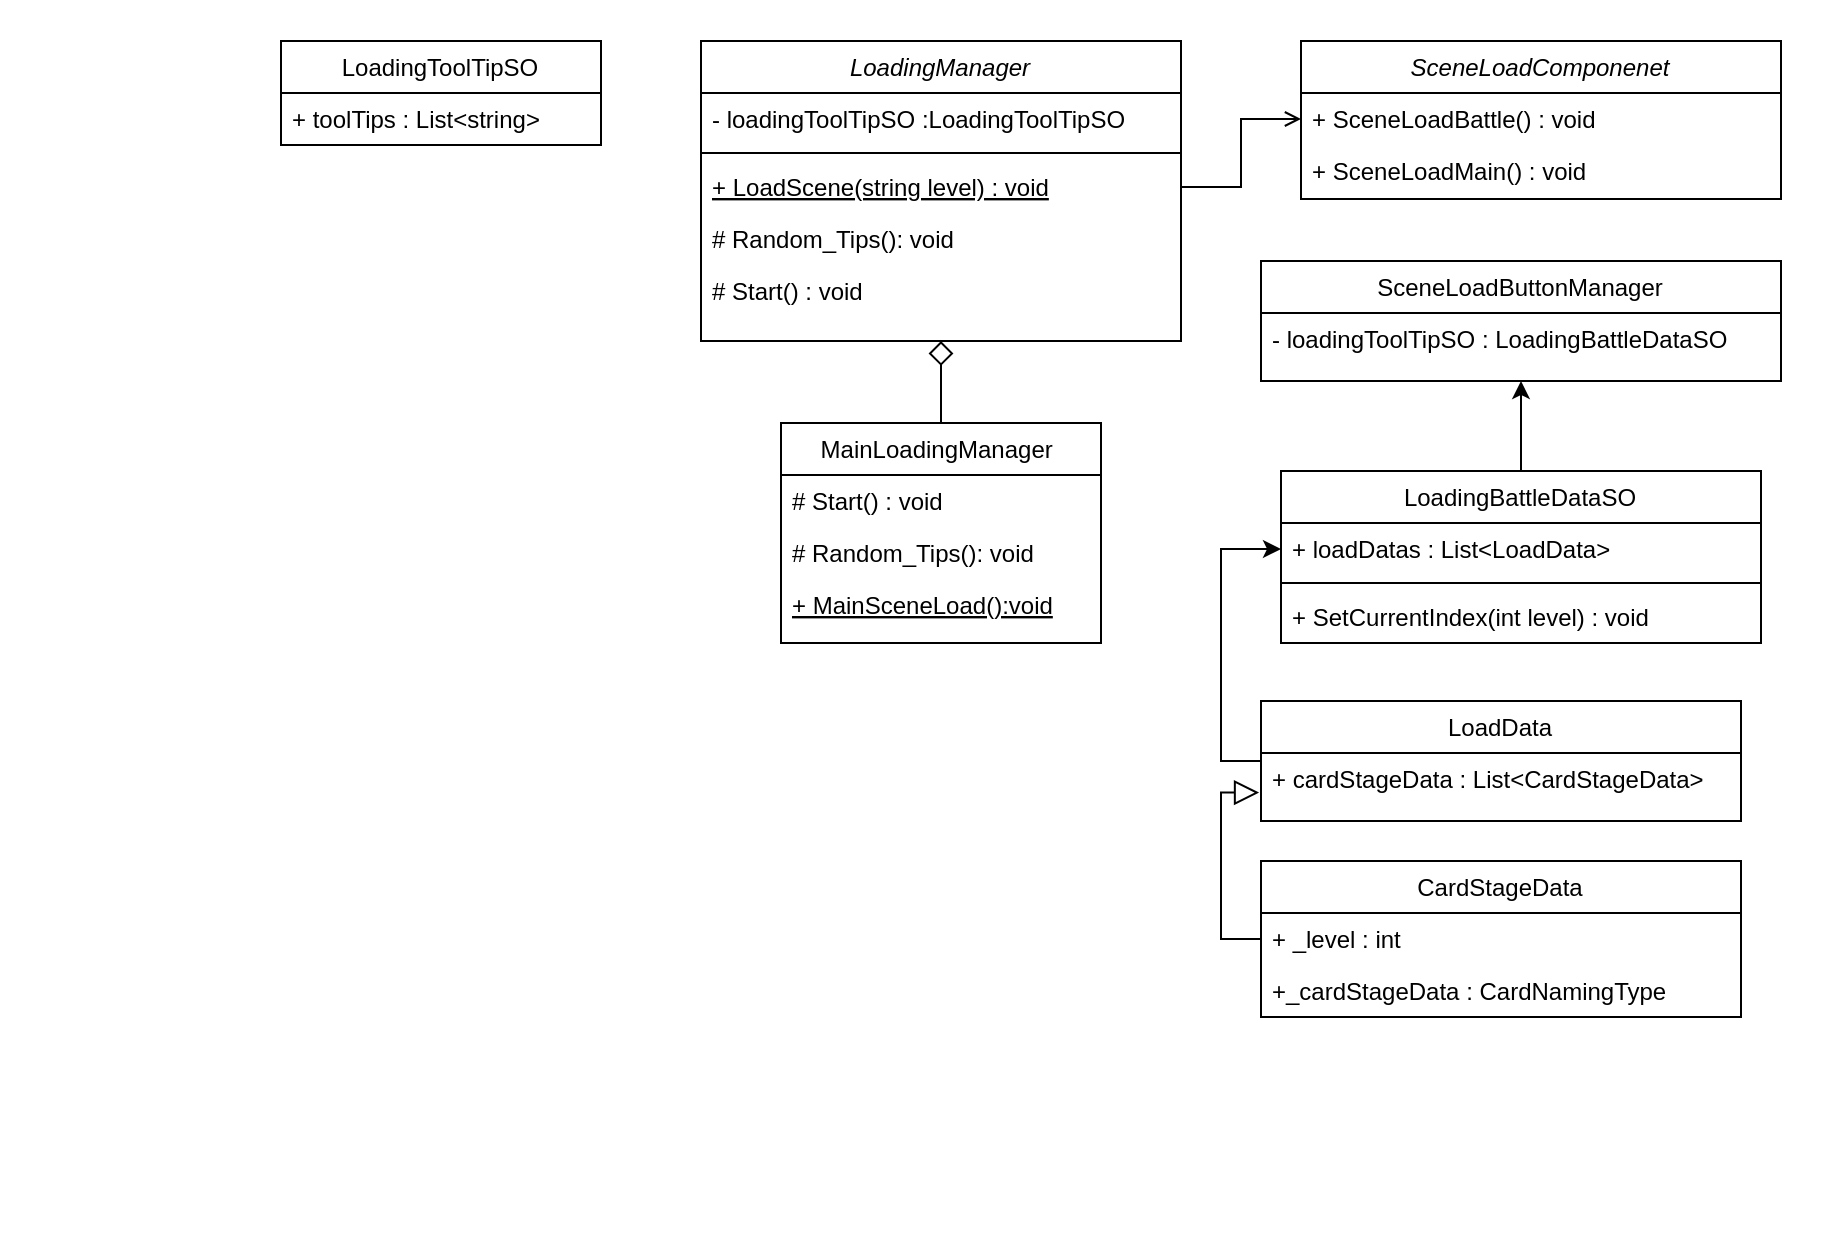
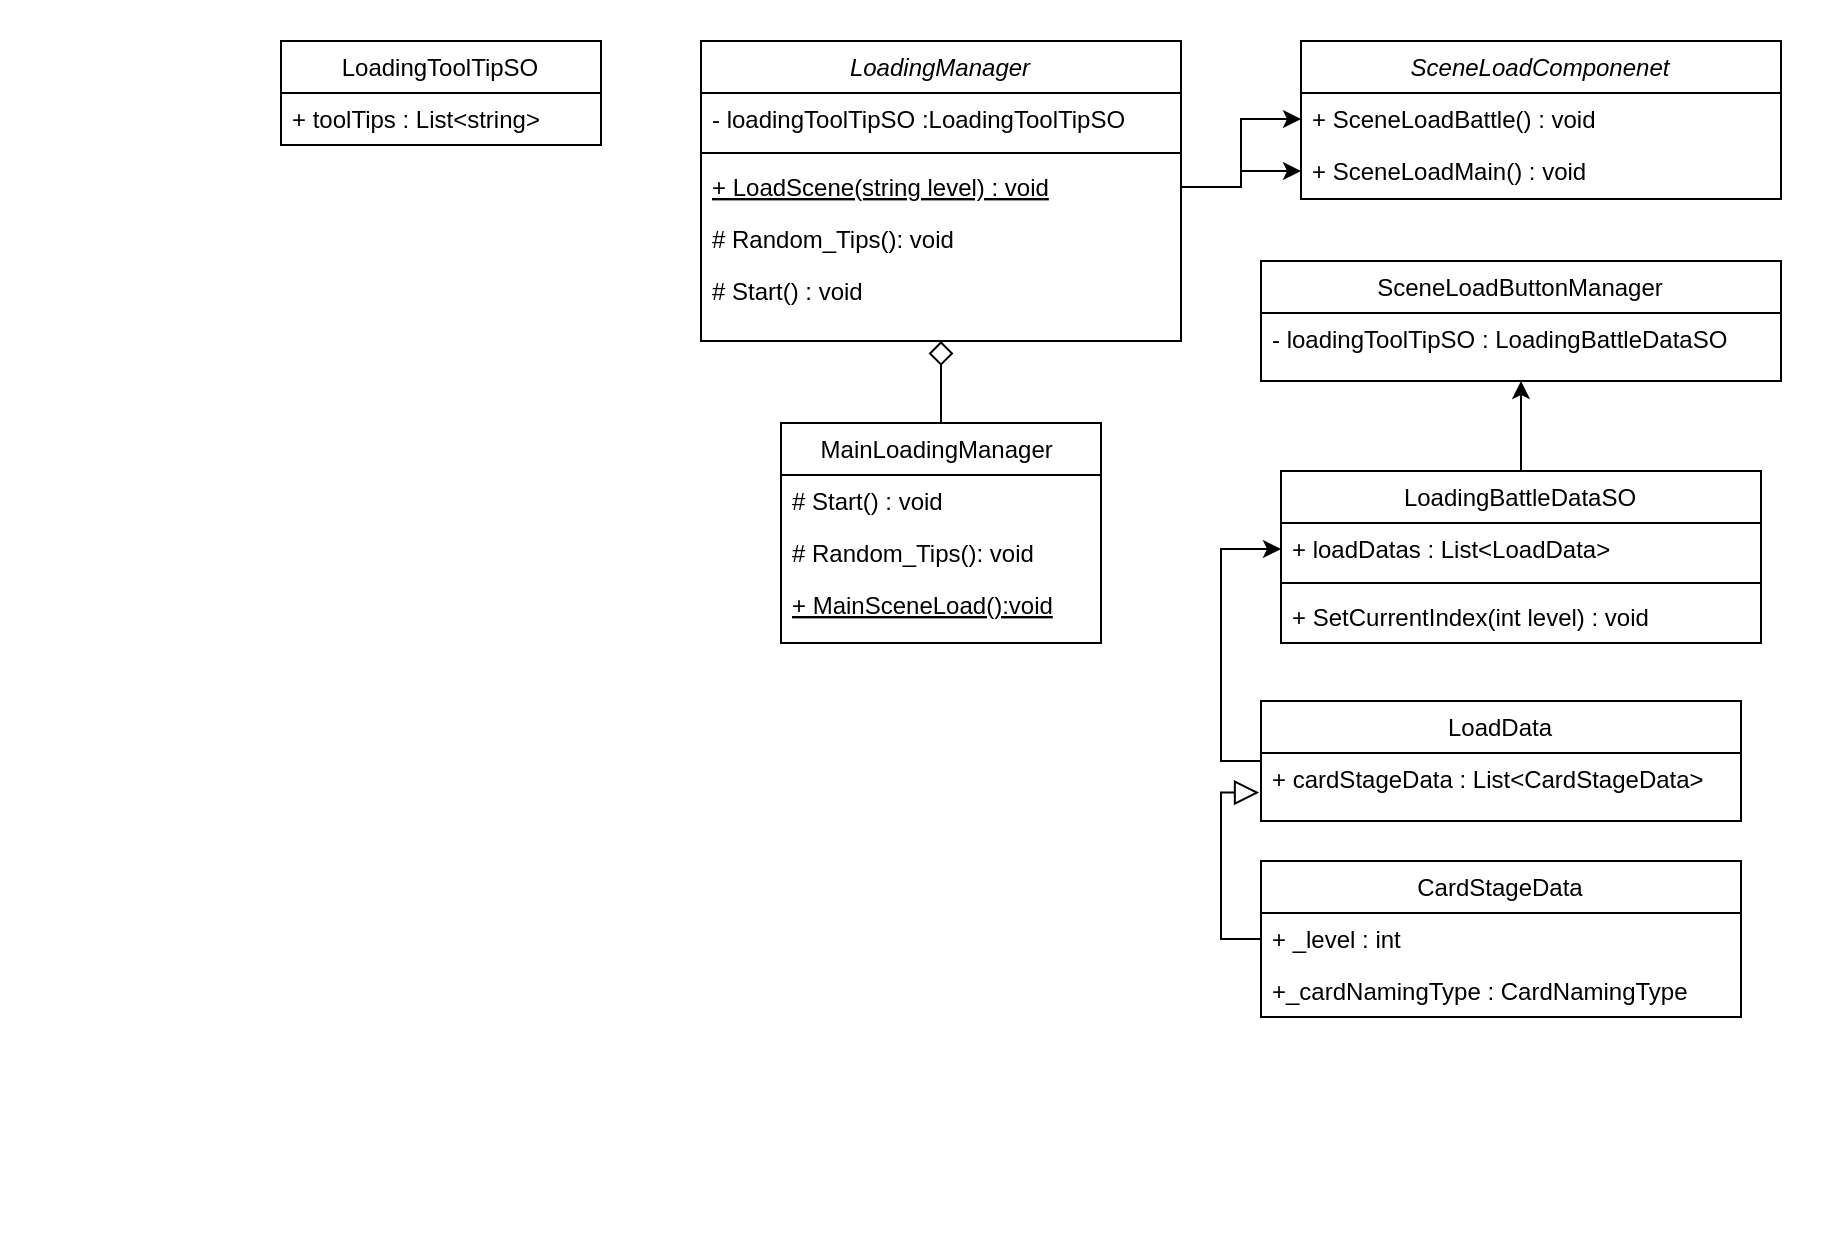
(1288, 119) -> (1286, 119)
none -> (1266, 171)
(1478, 992) -> (1481, 992)
